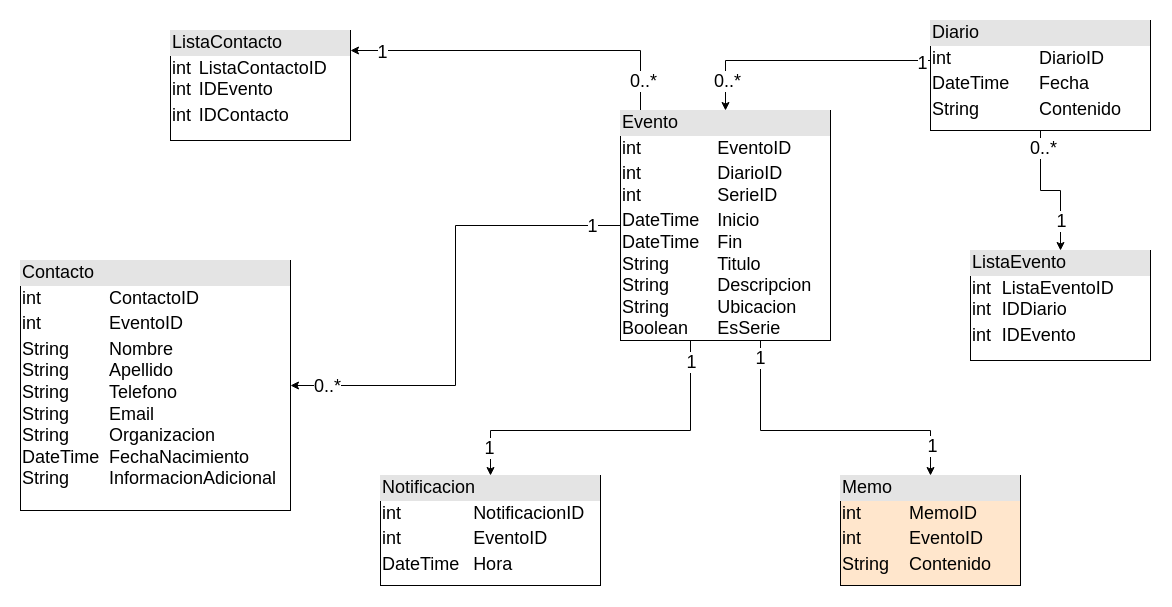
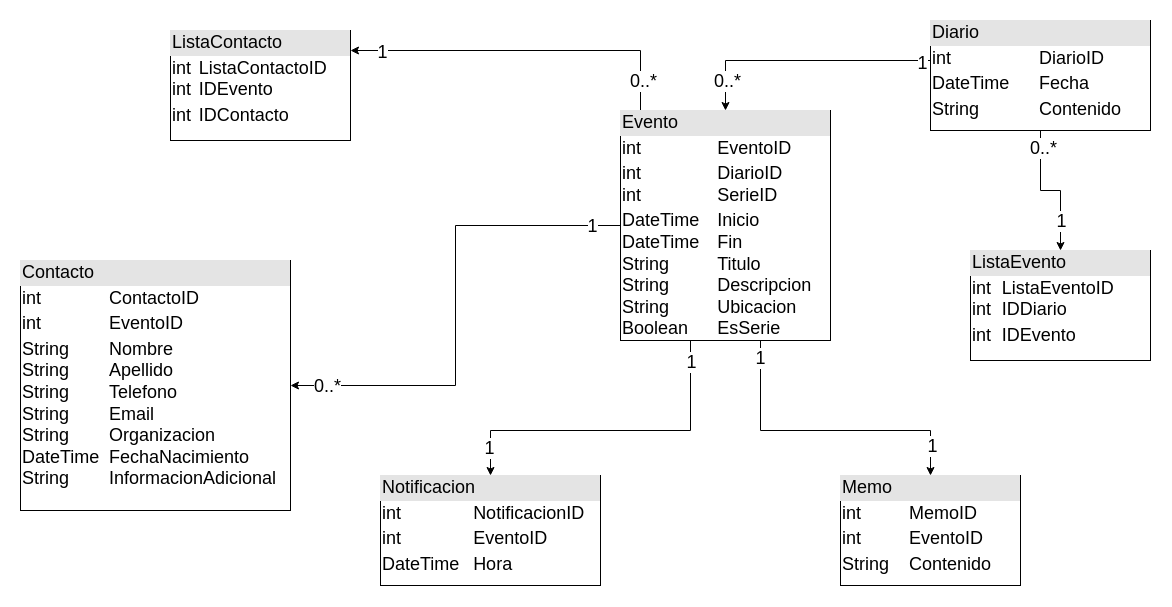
(931, 531) -> (931, 531)
